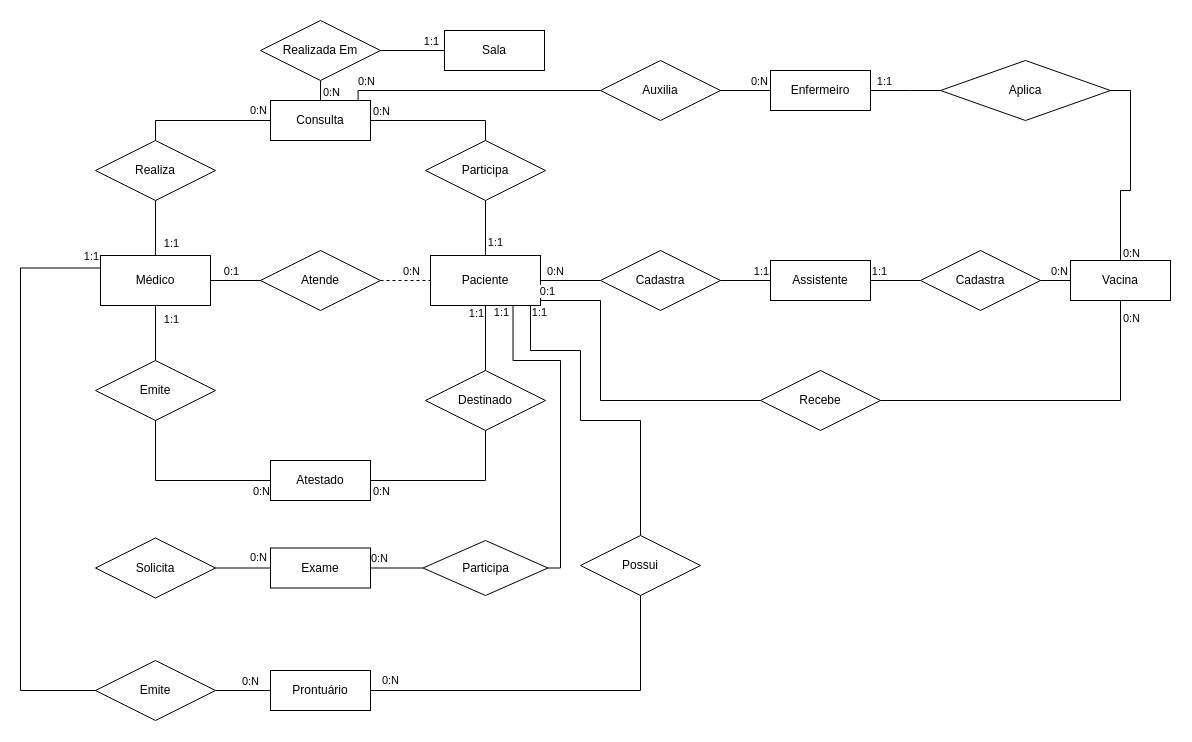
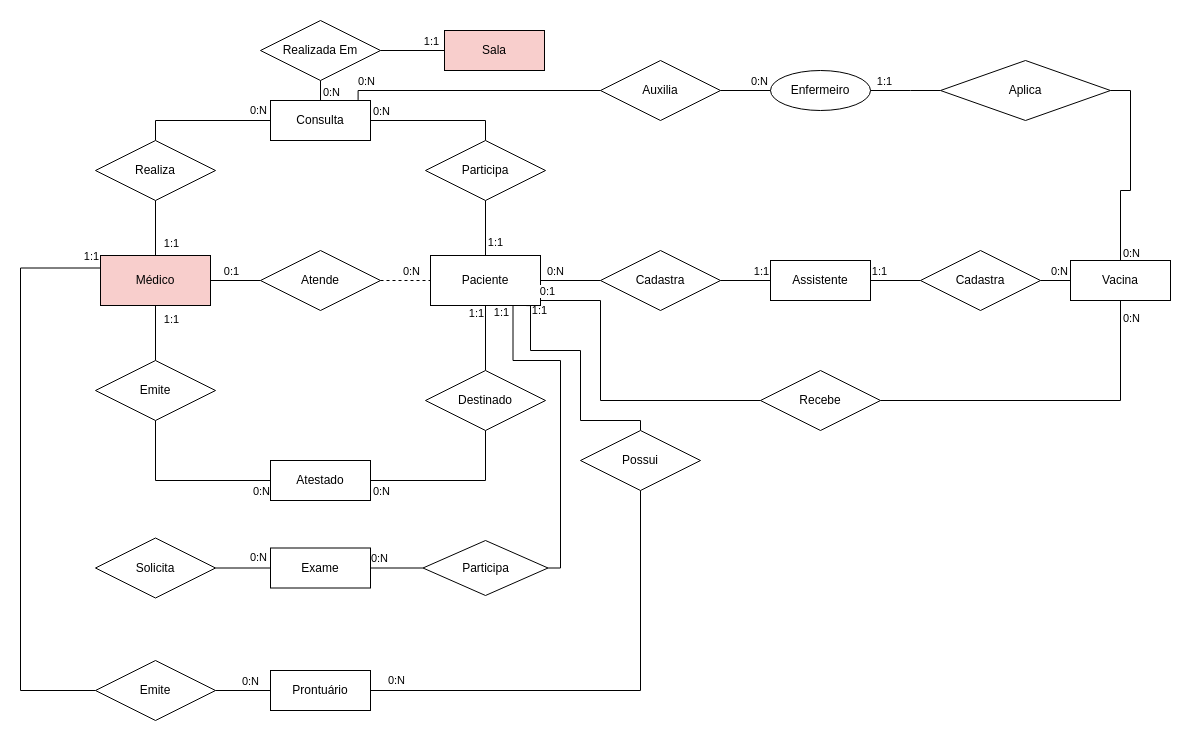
(495, 51) -> (495, 51)
(821, 91) -> (821, 91)
(156, 281) -> (156, 281)
(641, 566) -> (641, 461)
